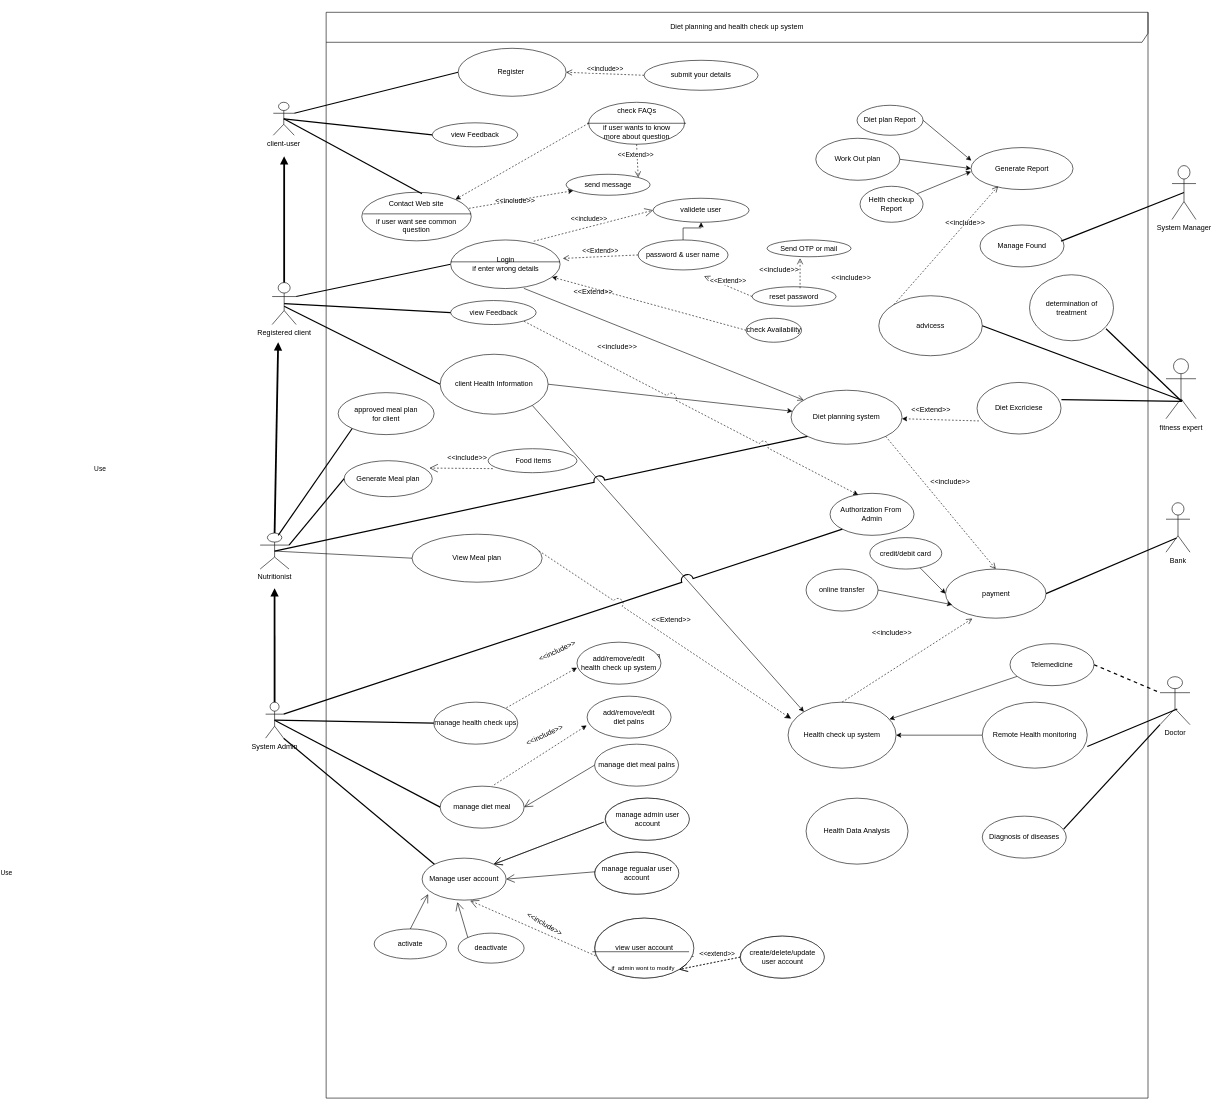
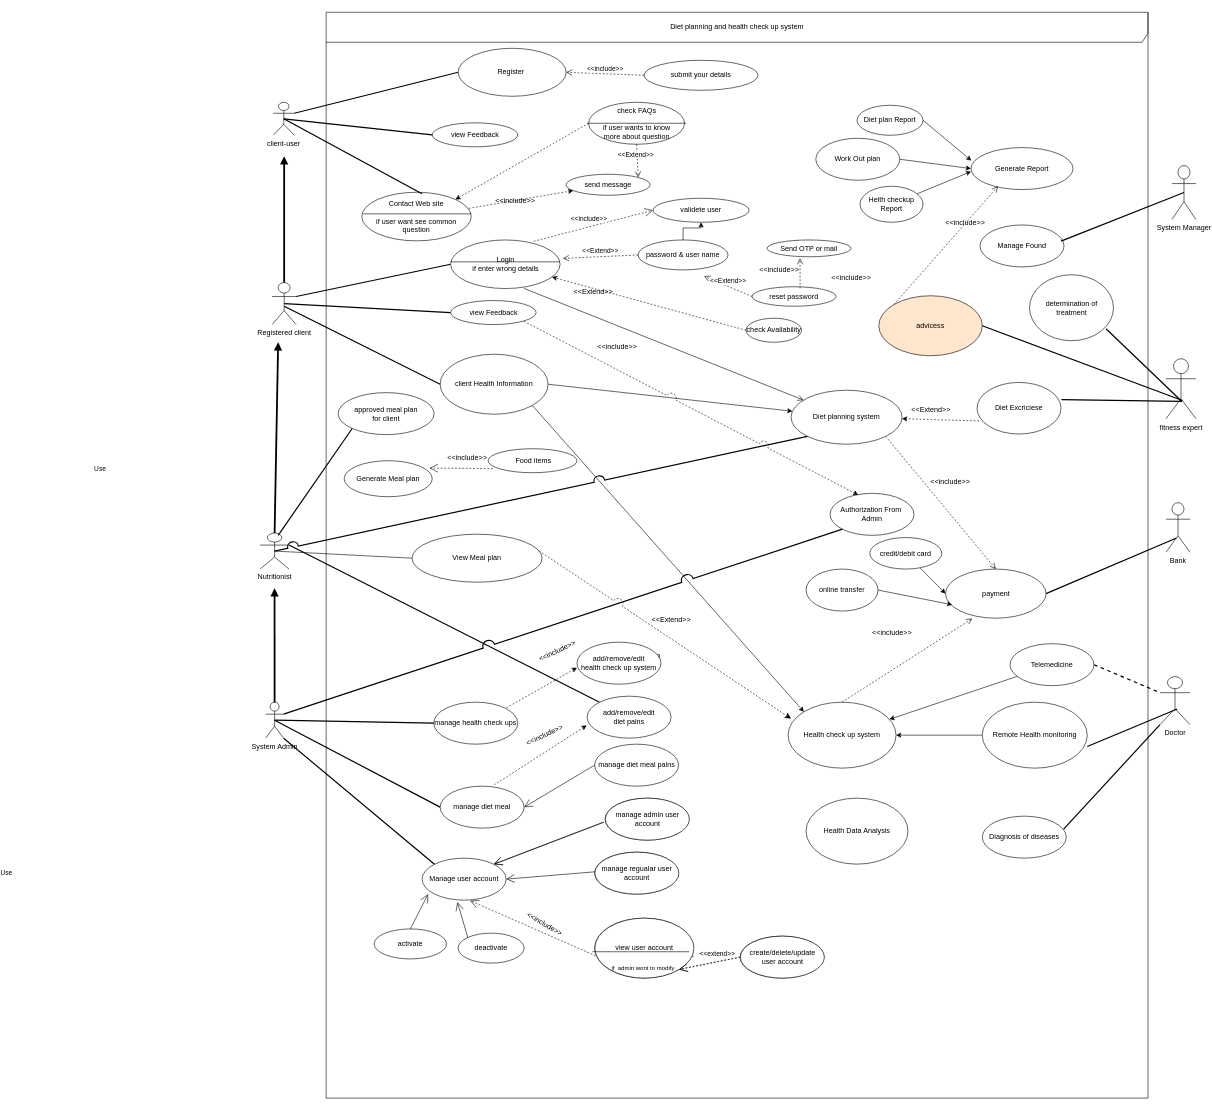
(931, 326) -> (931, 326)
(319, 509) -> (444, 624)
